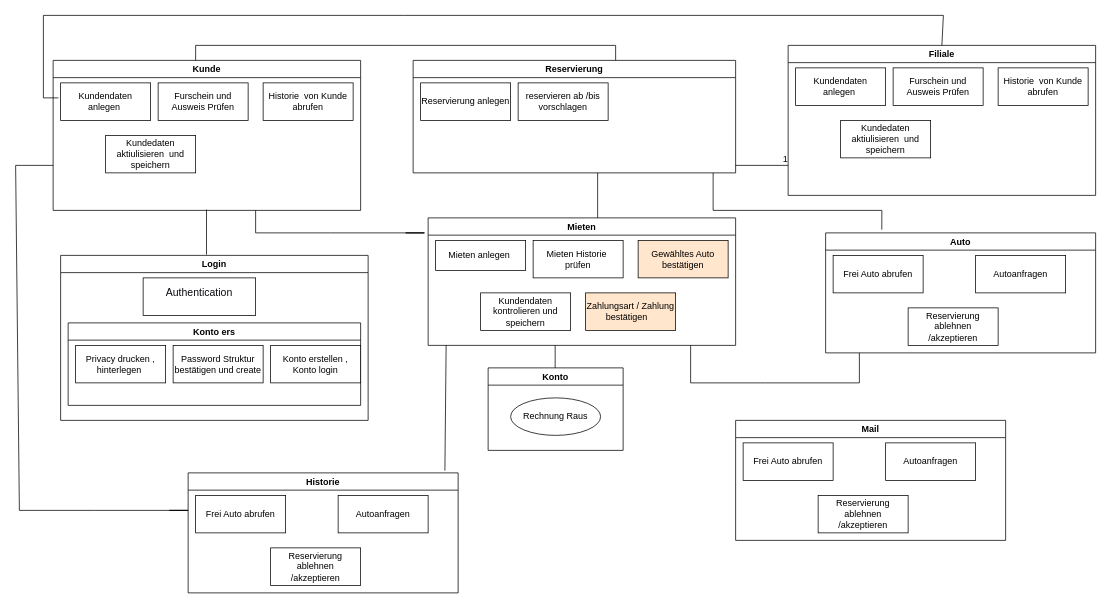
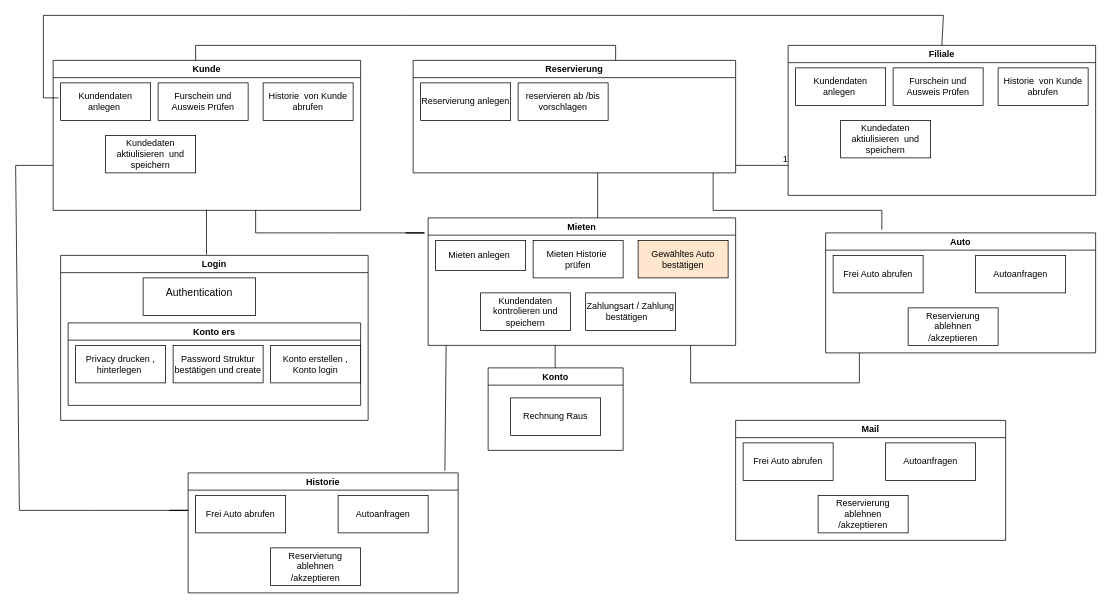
(630, 312) -> (630, 312)
(555, 417) -> (555, 417)
